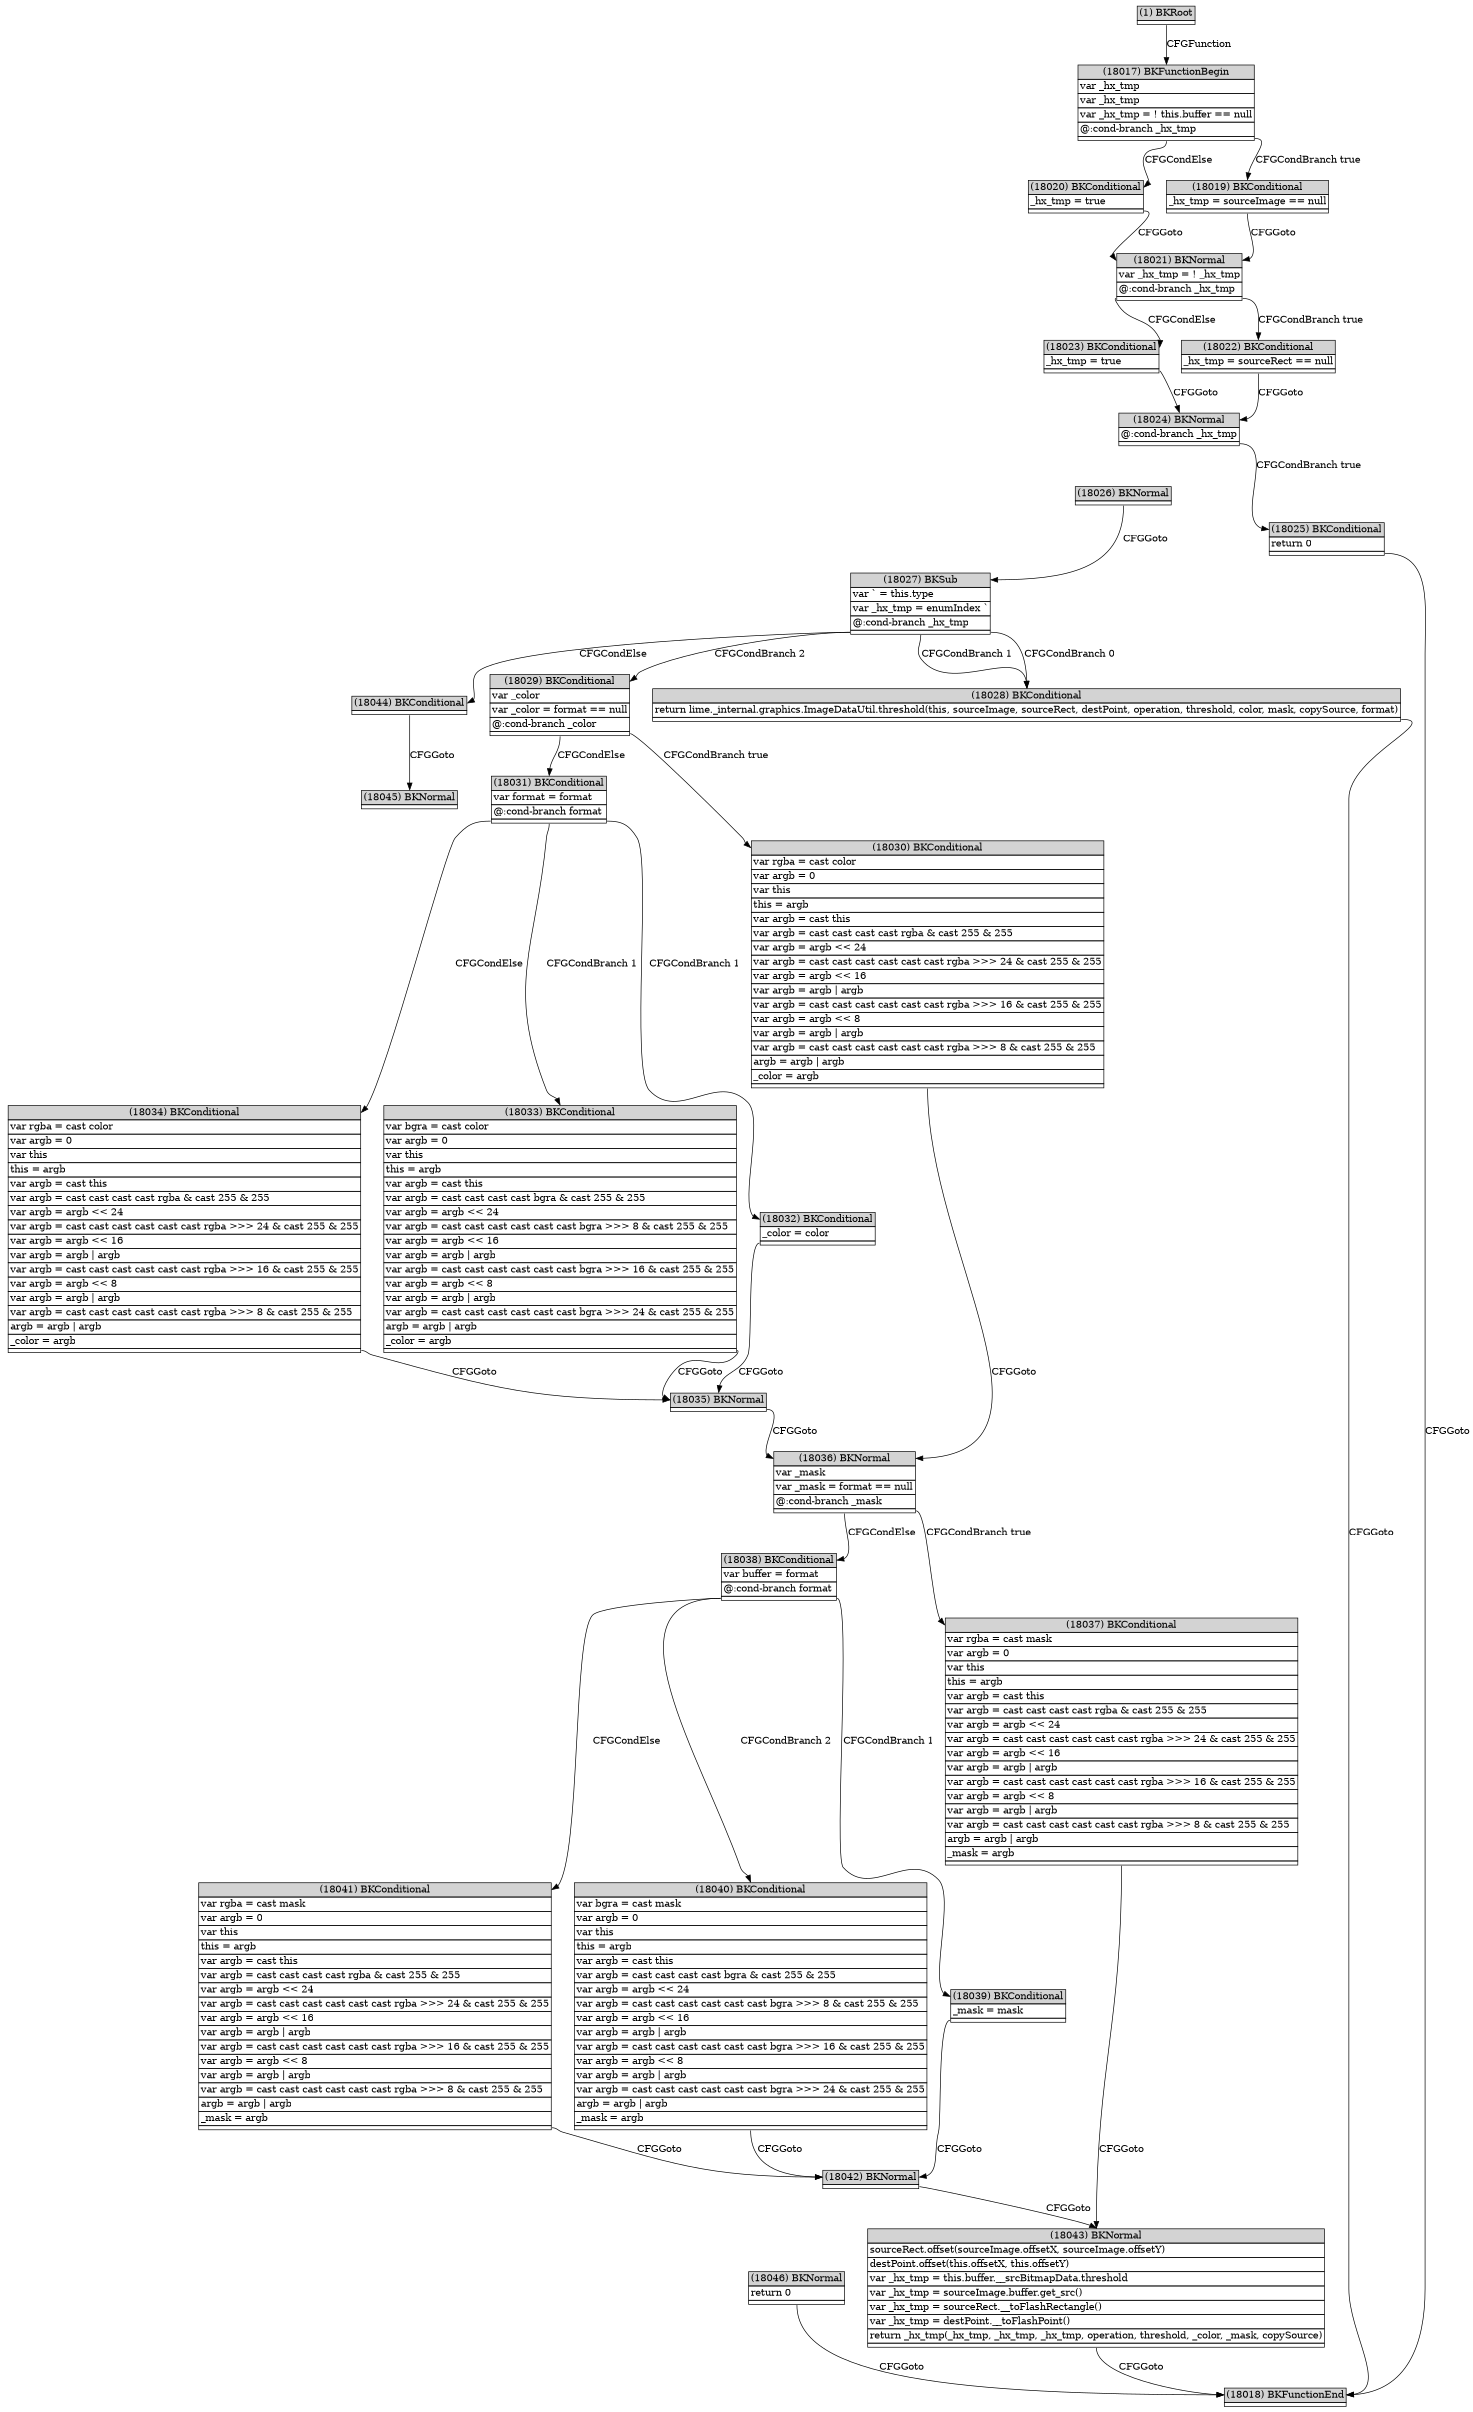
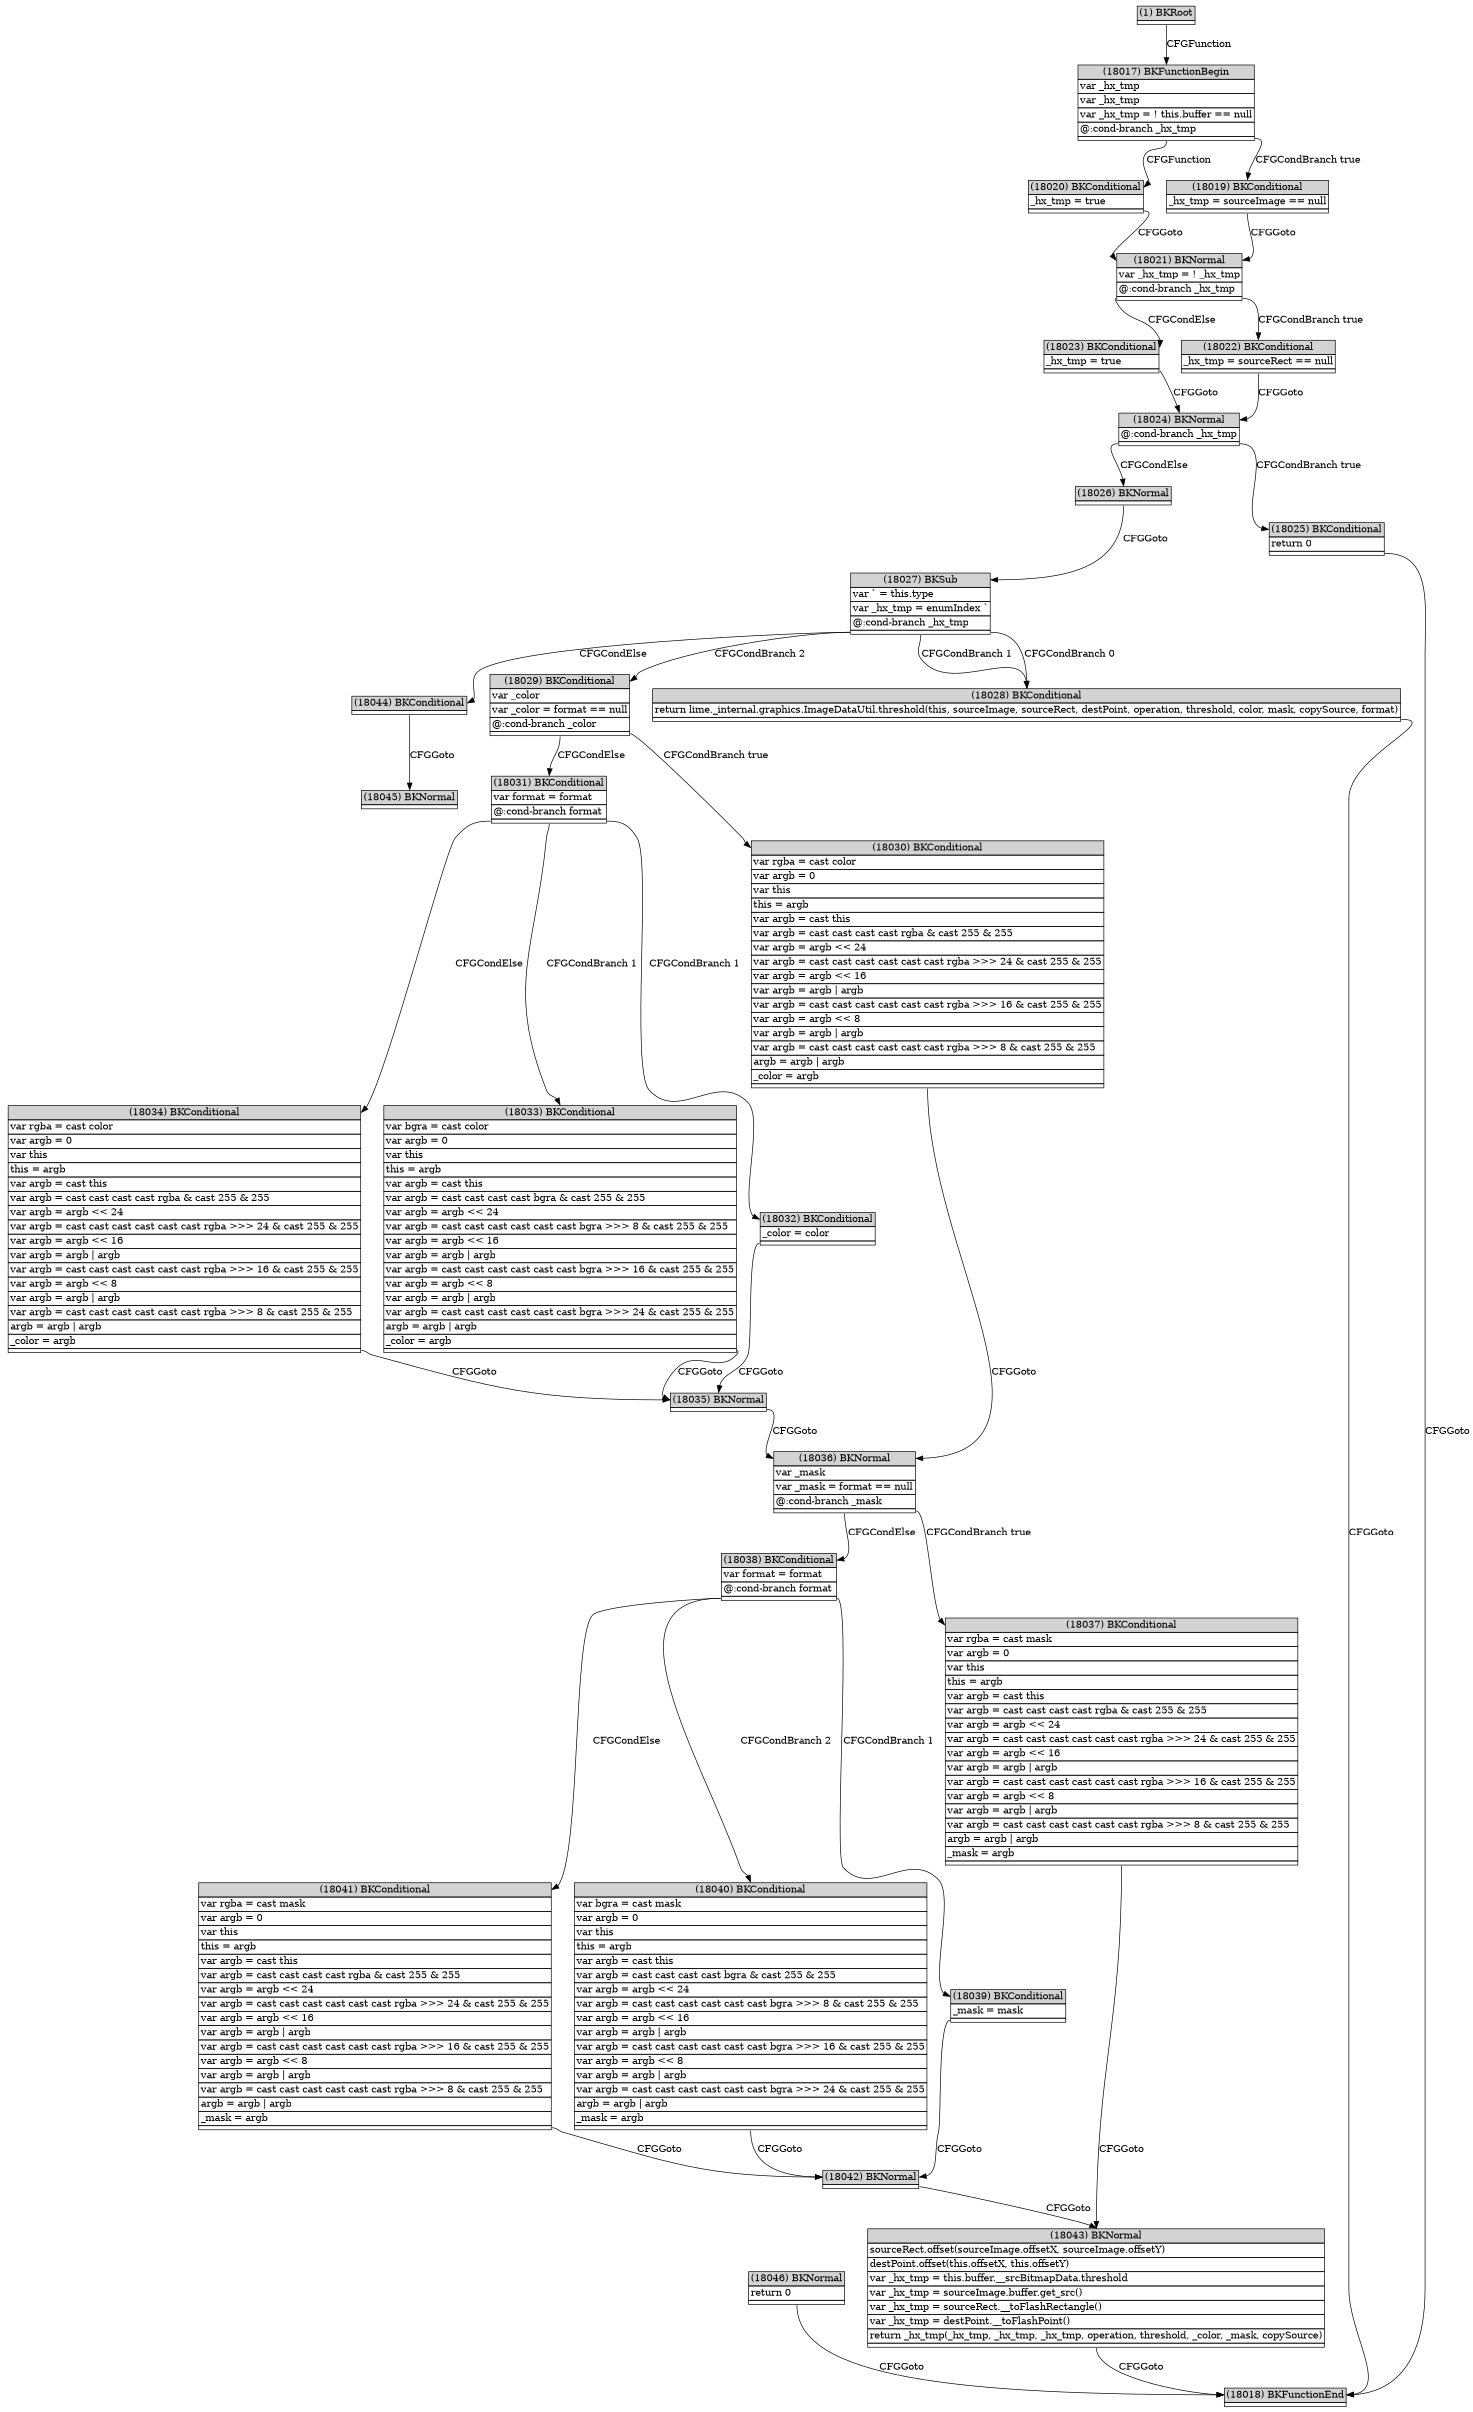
(1179, 160) -> (1179, 160)
none -> (1115, 459)
(771, 1574) -> (773, 1574)
